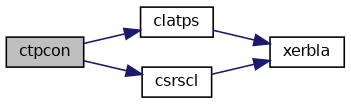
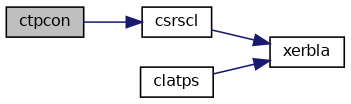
(104, 39) -> none
